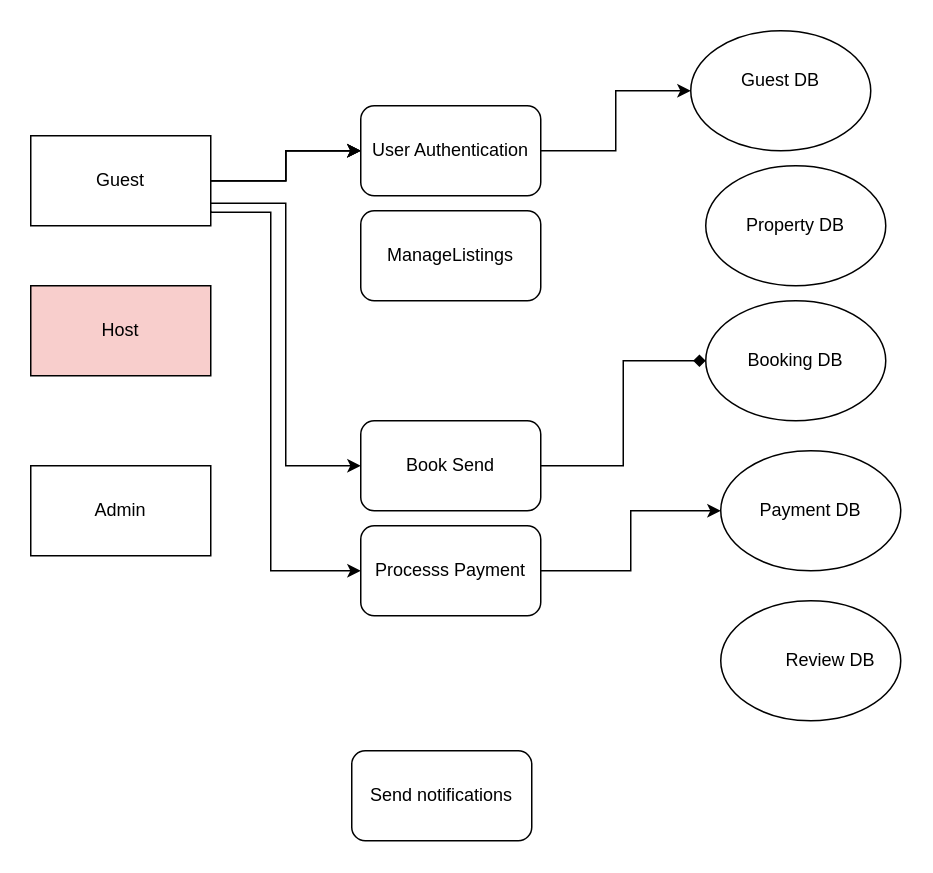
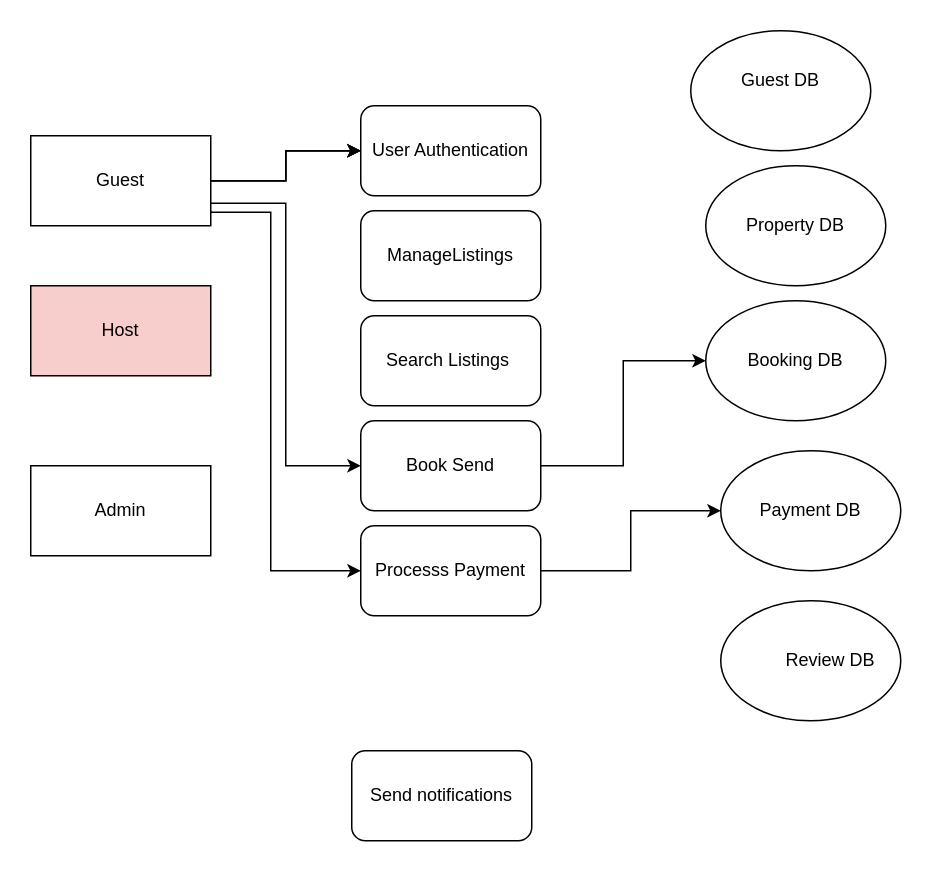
(616, 126) -> none
none -> (451, 361)
(693, 361) -> (694, 361)
